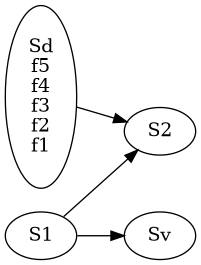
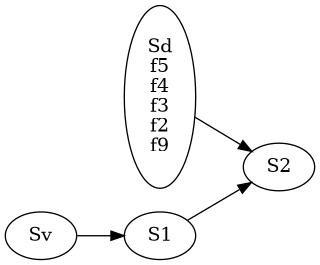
(41, 97) -> (160, 97)
(94, 236) -> (94, 236)
